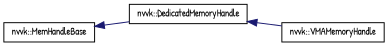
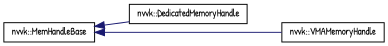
(269, 24) -> (193, 32)
